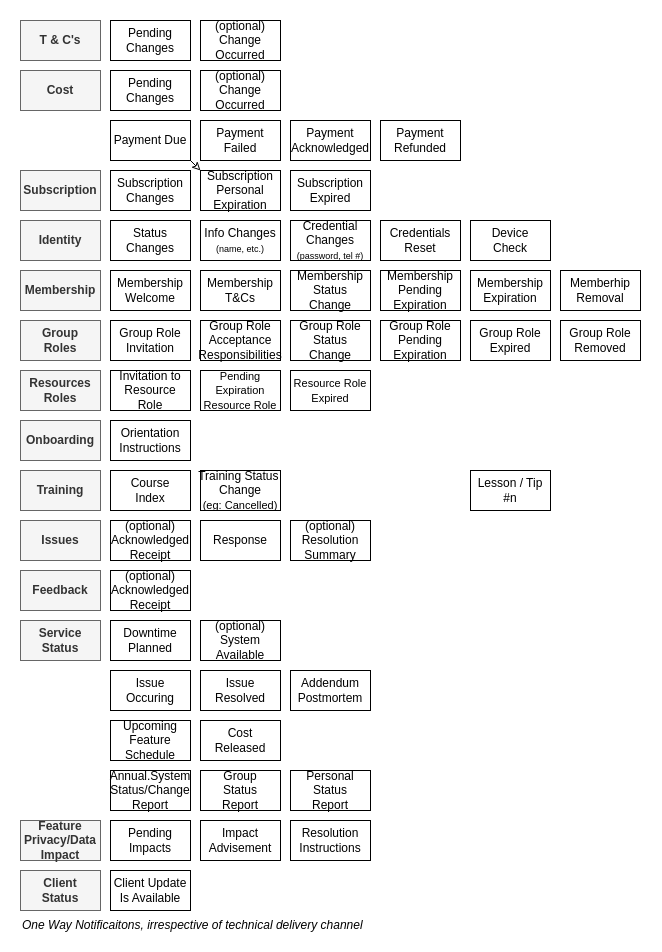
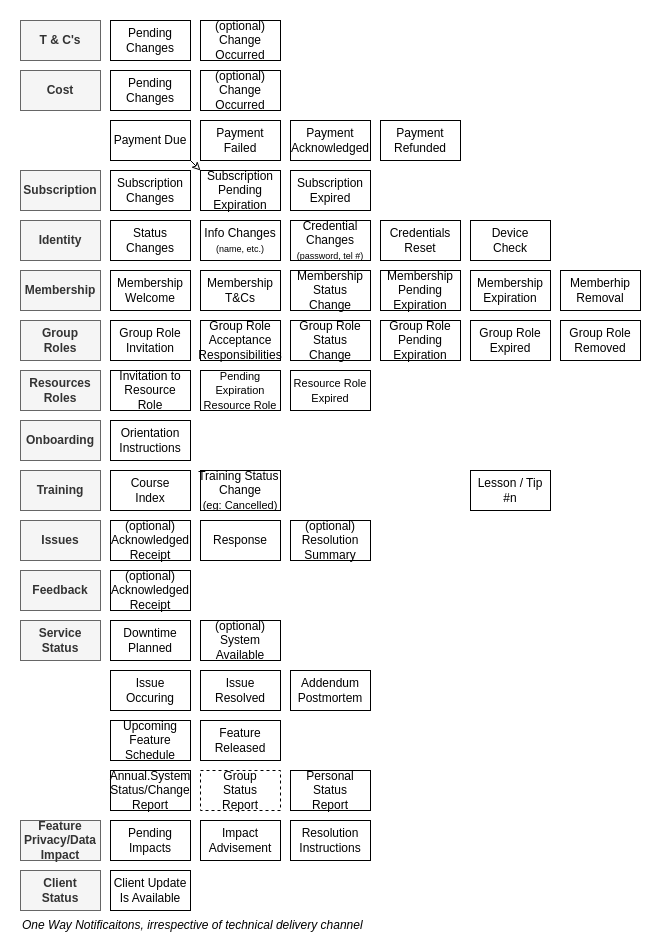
(241, 191) -> (241, 191)
(241, 741) -> (241, 741)
(241, 791) -> (241, 791)
